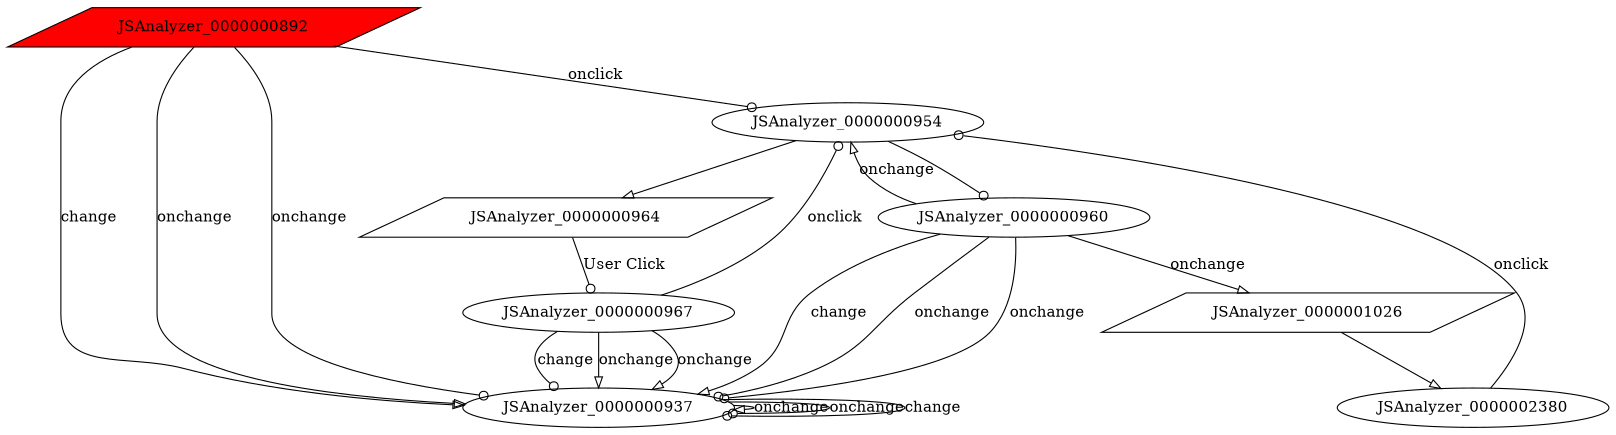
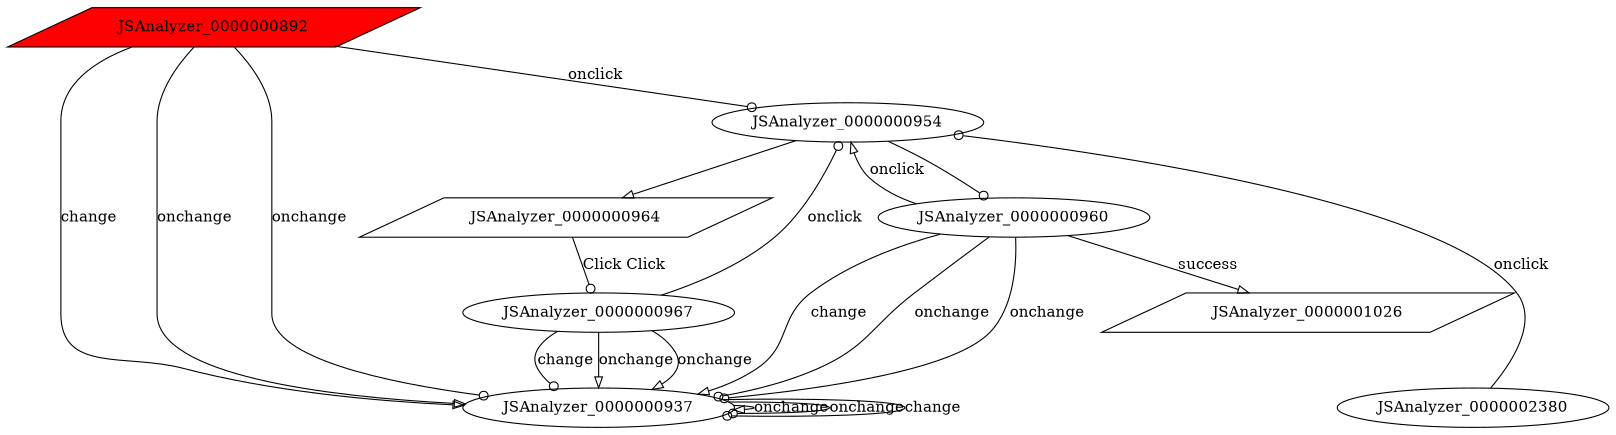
(897, 170) -> (897, 170)
(624, 265) -> (624, 265)
(1208, 265) -> (1208, 265)
(1386, 358) -> none
